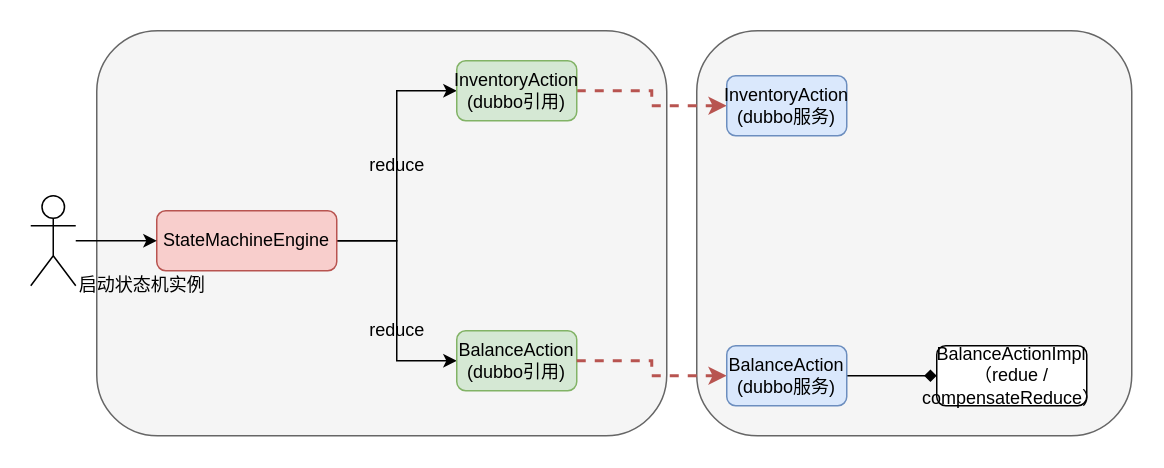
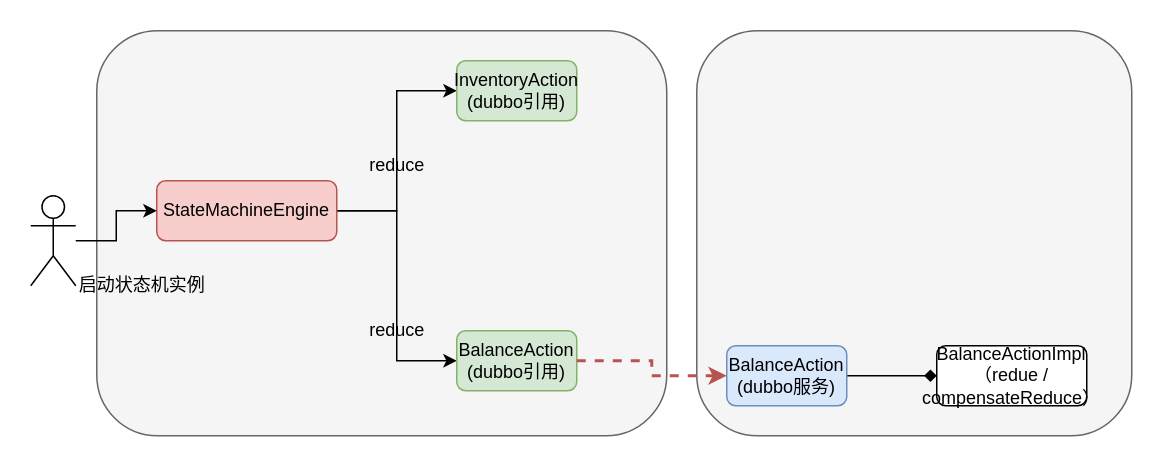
(652, 92) -> none
(787, 106) -> none
(247, 241) -> (247, 211)
